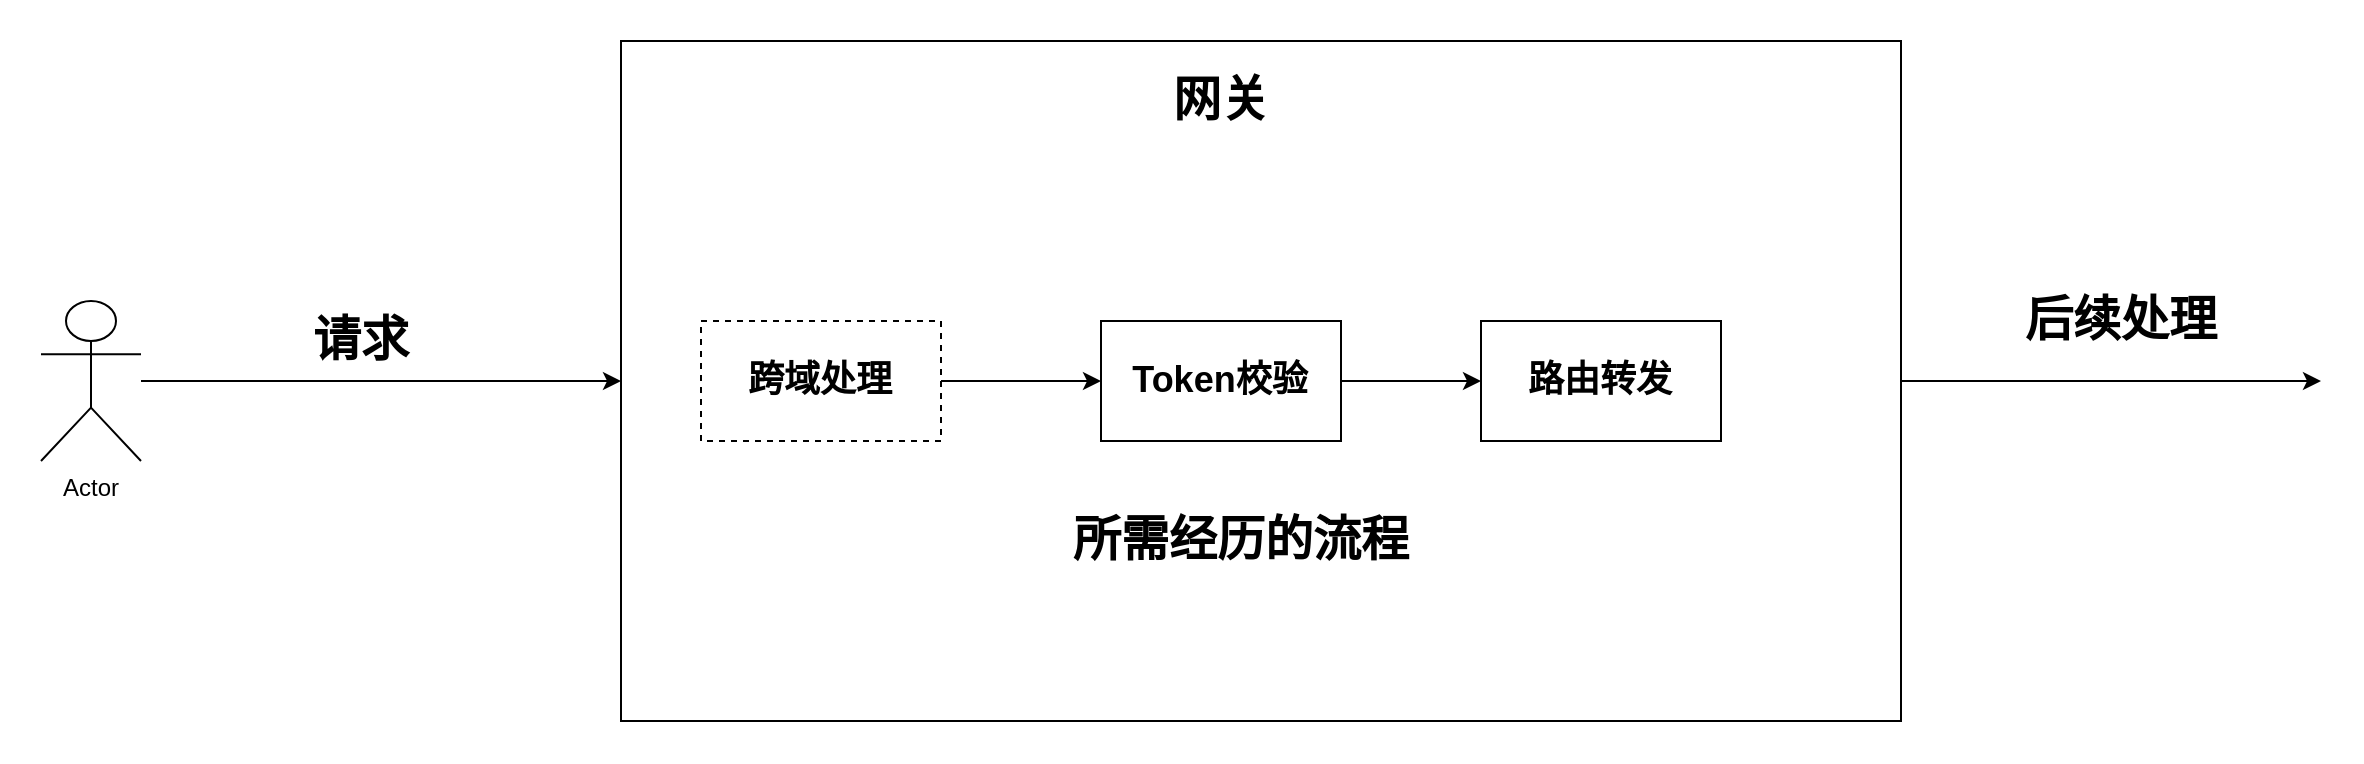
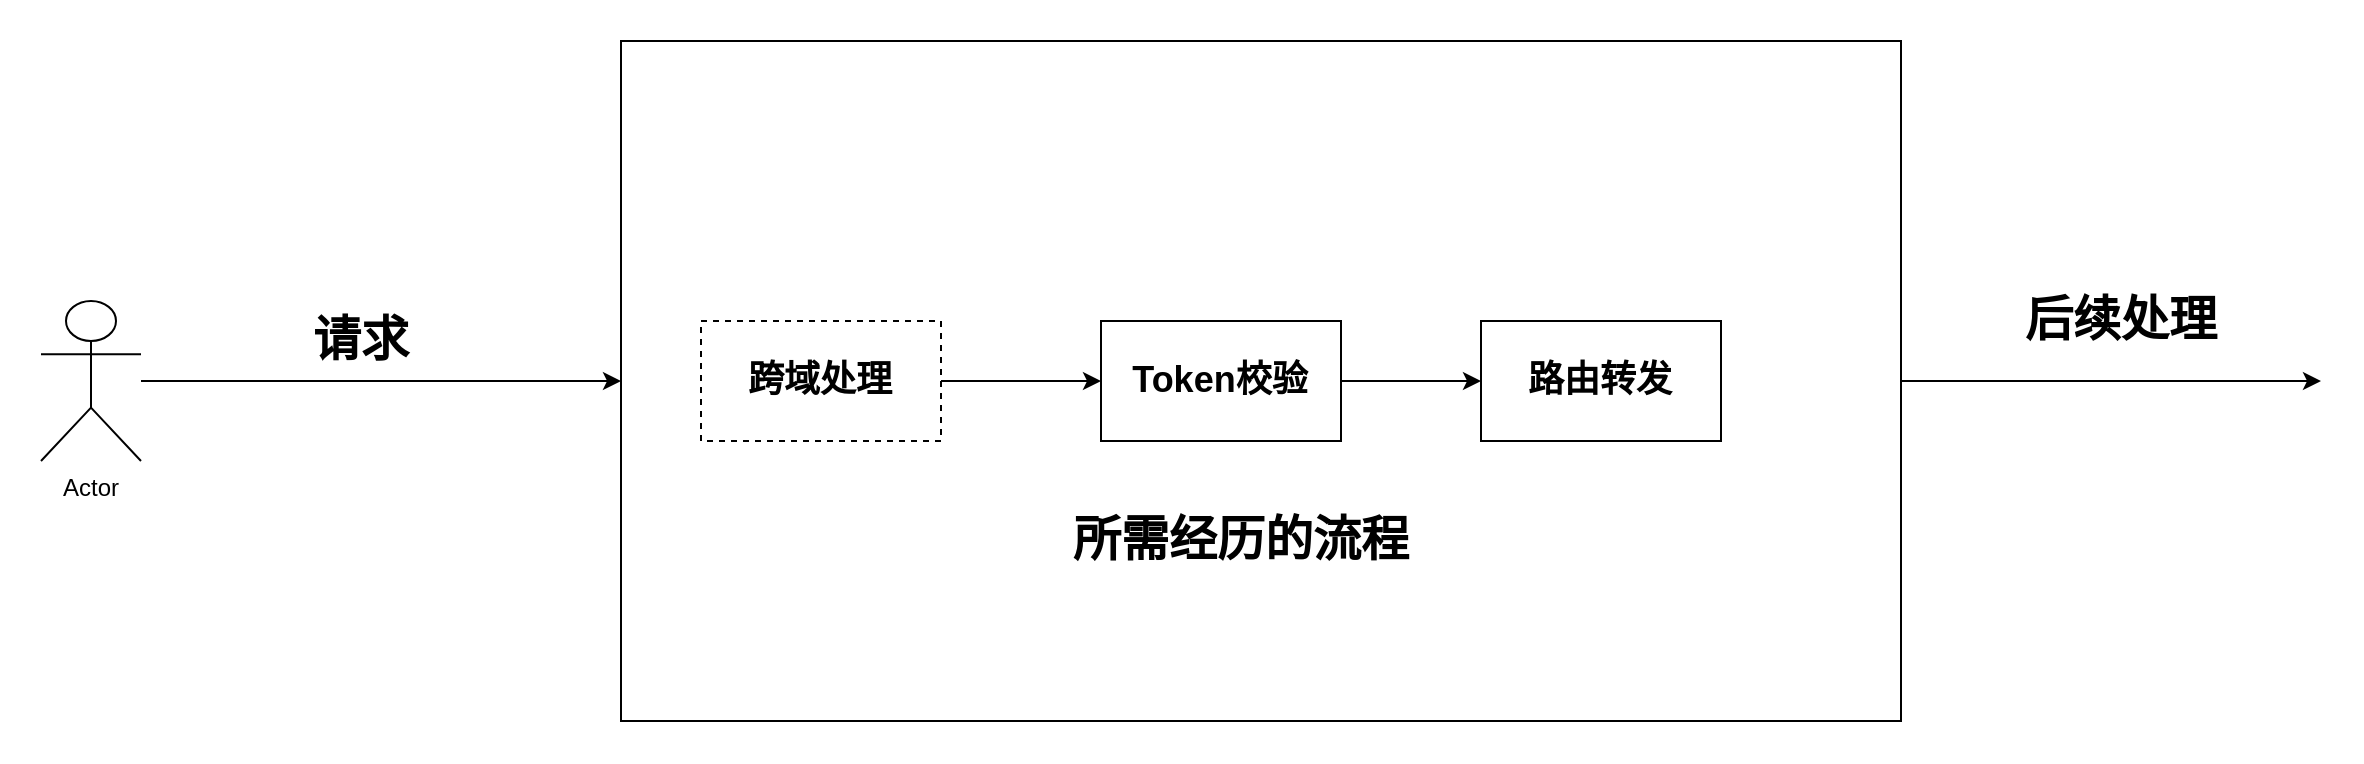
(1221, 101) -> none
